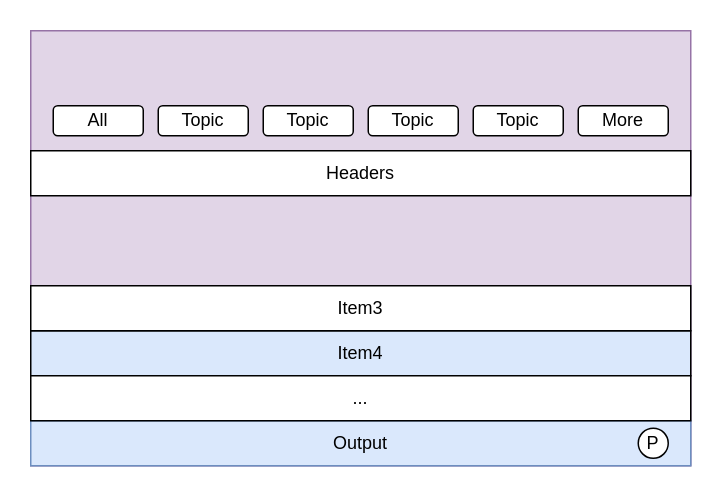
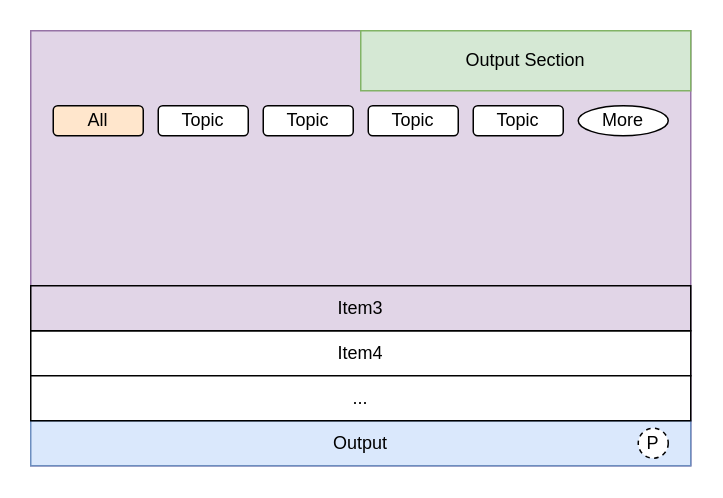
none -> (526, 61)
(98, 121) -> (98, 121)
(623, 121) -> (623, 121)
(361, 173) -> none
(361, 308) -> (361, 308)
(361, 353) -> (361, 353)
(653, 443) -> (653, 443)
